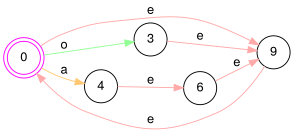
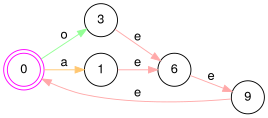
(145, 18) -> none
(207, 45) -> (134, 42)
(101, 86) -> (101, 70)
